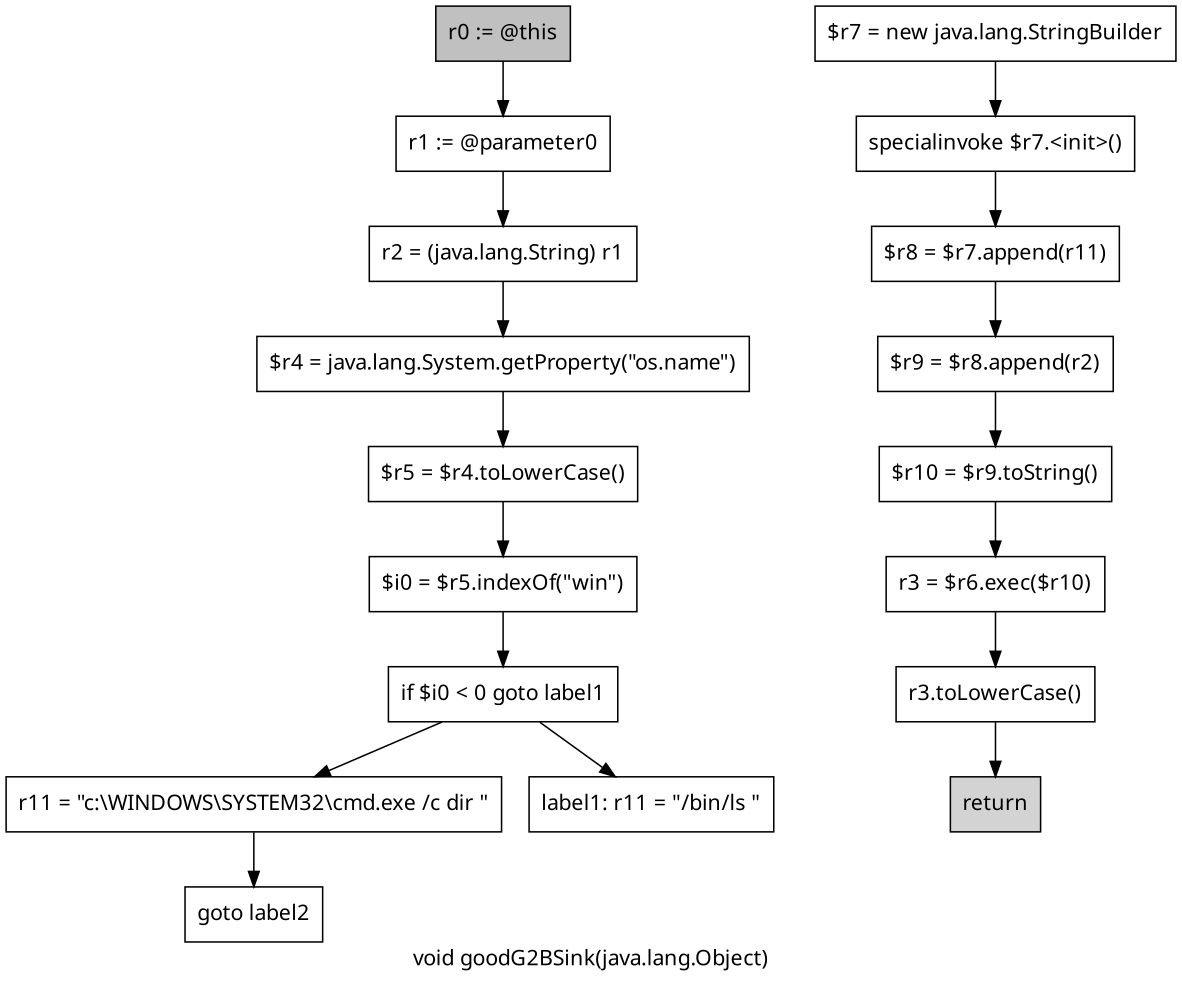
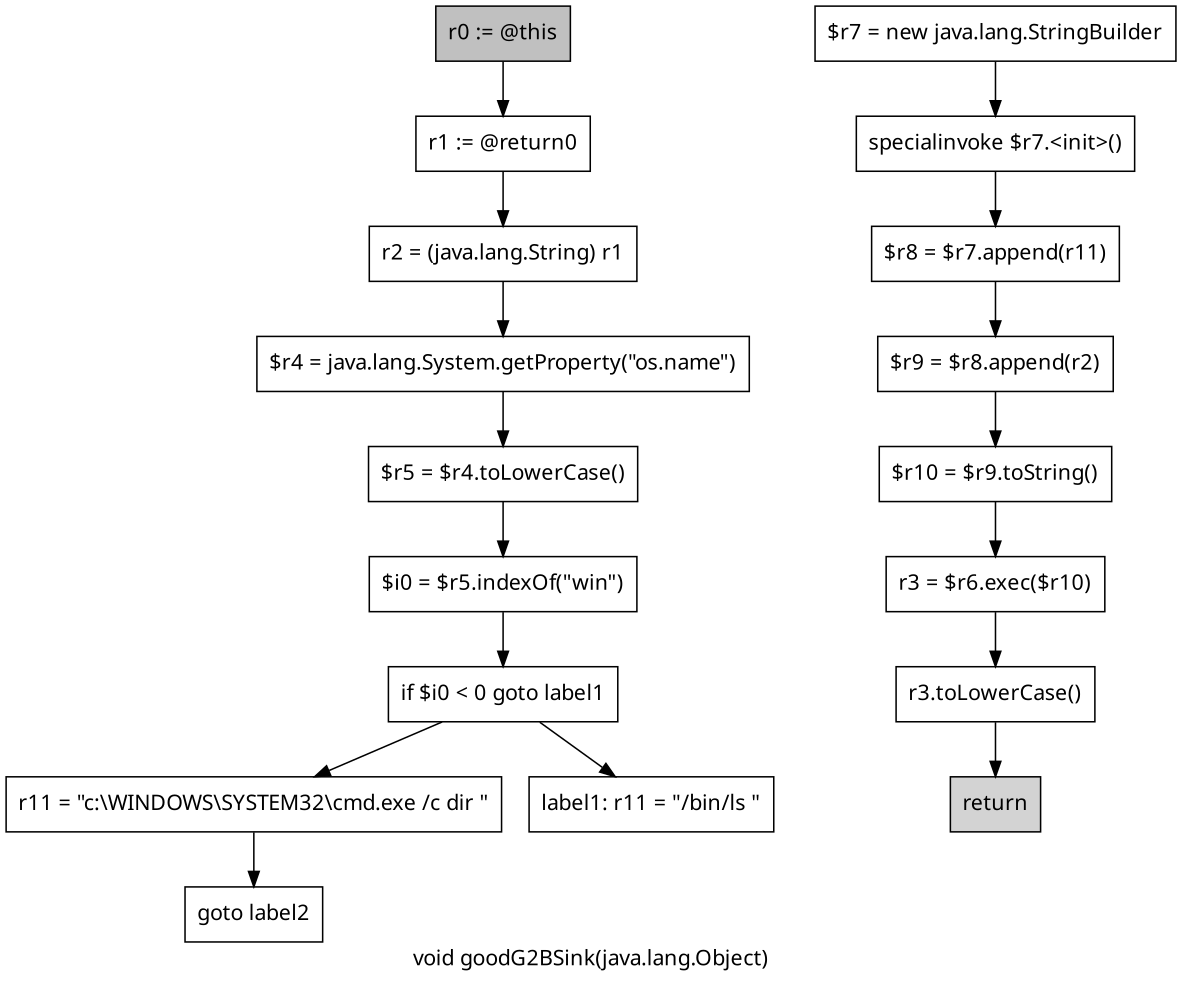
(503, 144) -> (503, 144)
